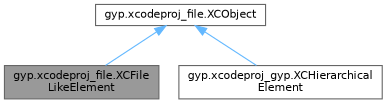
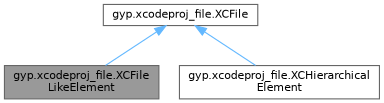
(181, 15) -> (181, 15)
(281, 82) -> (279, 82)
